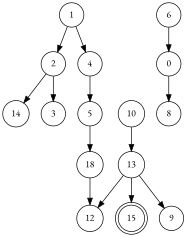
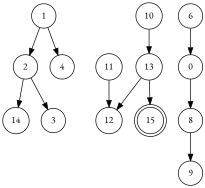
(90, 114) -> none
(90, 165) -> (109, 67)
(150, 189) -> (191, 143)
